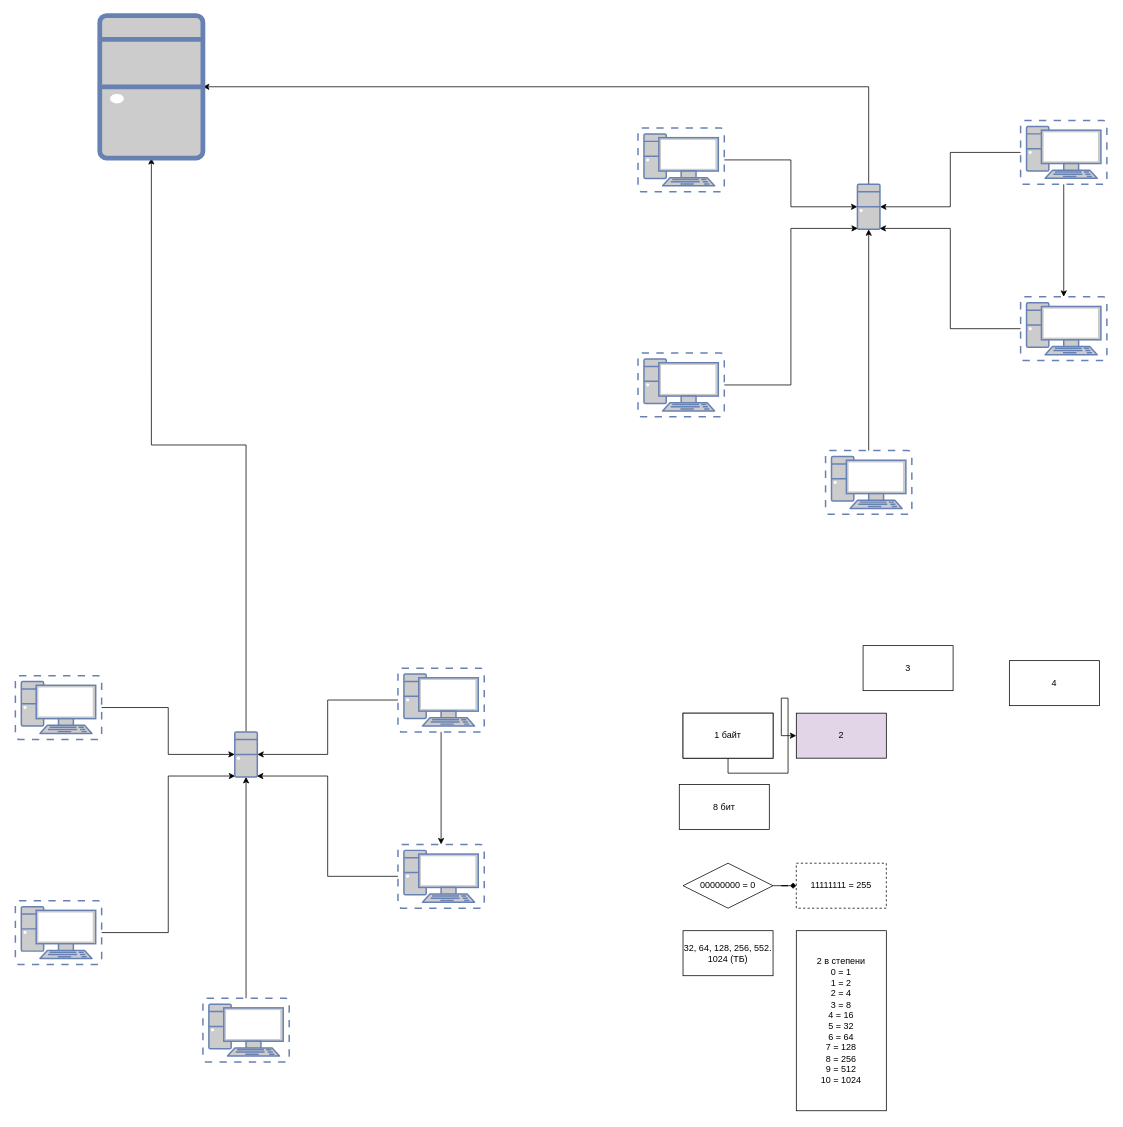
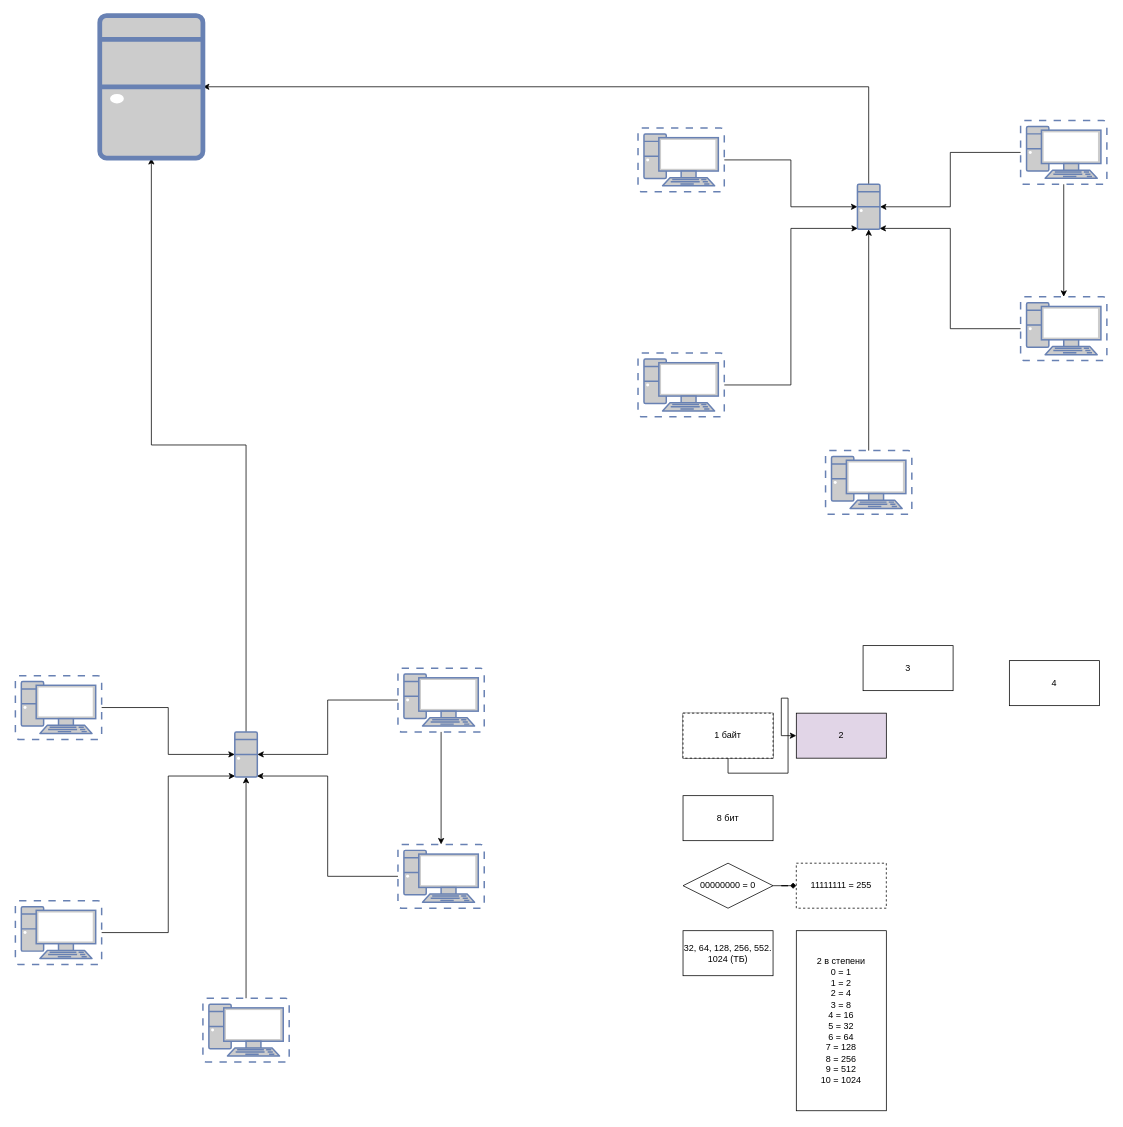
(728, 735) -> (728, 735)
(724, 807) -> (728, 818)
